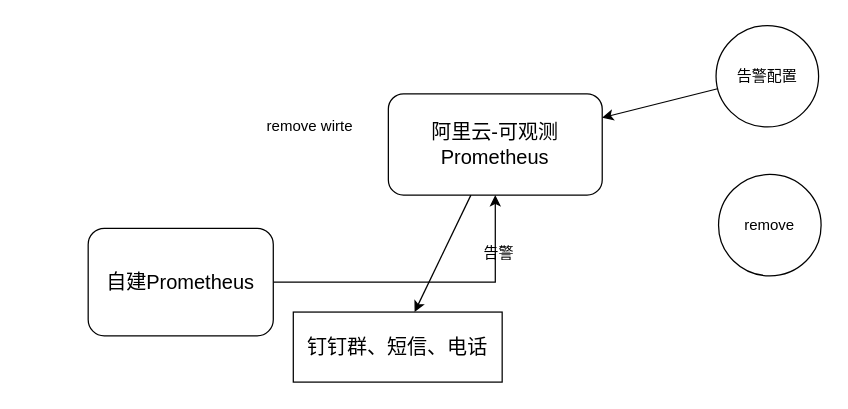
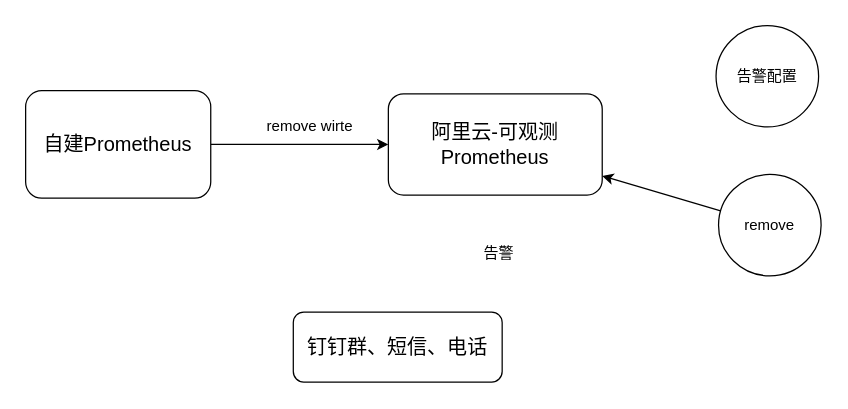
(663, 102) -> none
none -> (665, 195)
(444, 249) -> none
(181, 282) -> (118, 144)
(398, 347) -> (398, 347)
